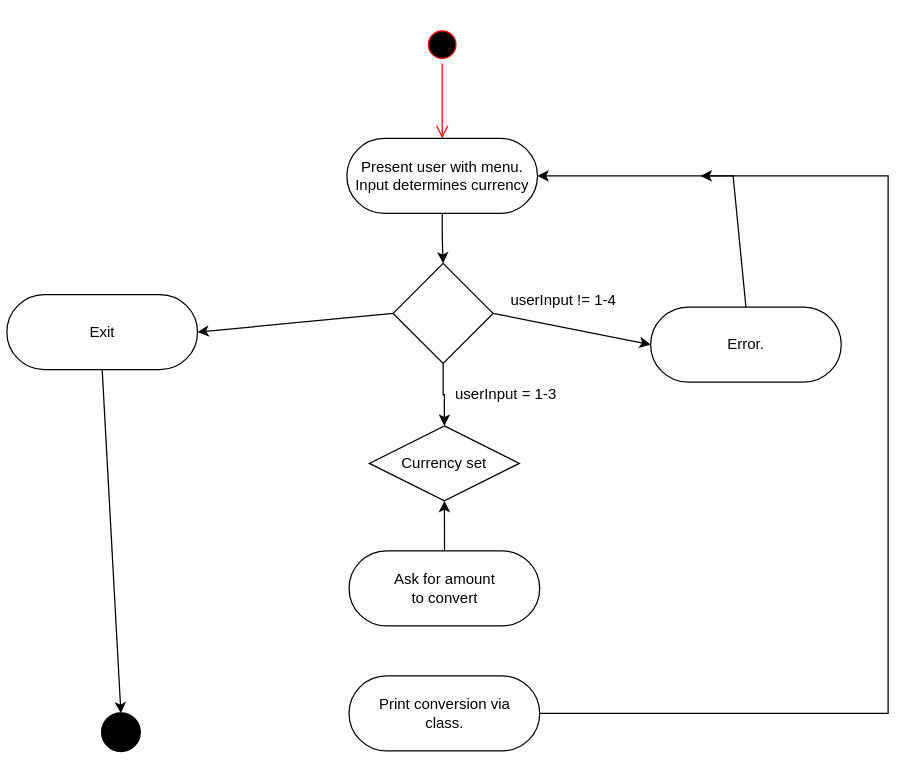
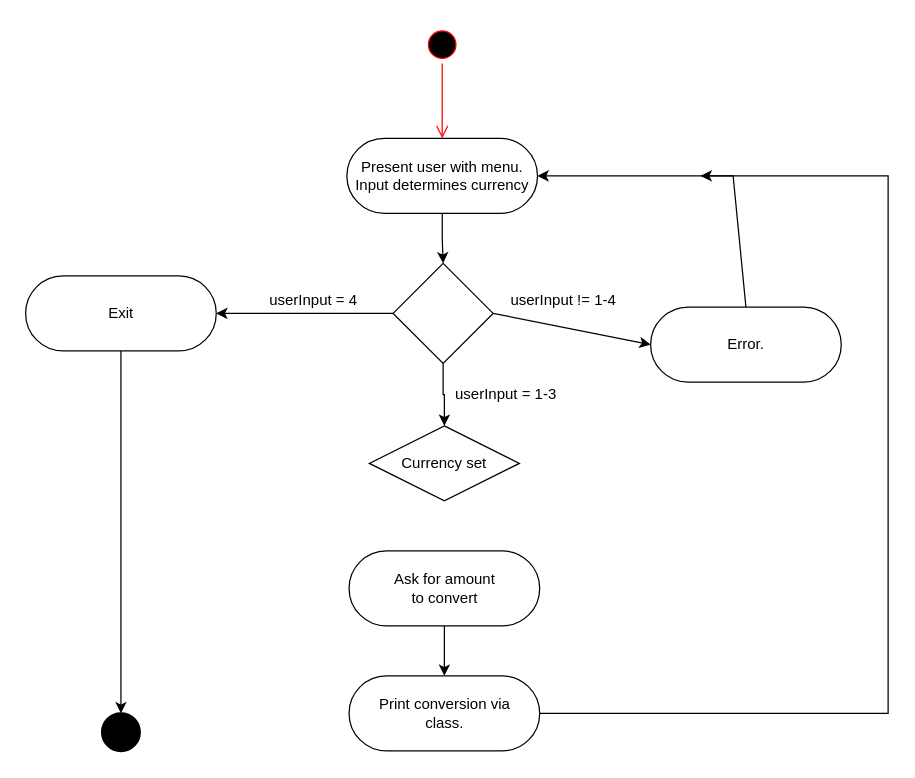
none -> (313, 301)
(102, 332) -> (121, 313)
(445, 530) -> (444, 647)
